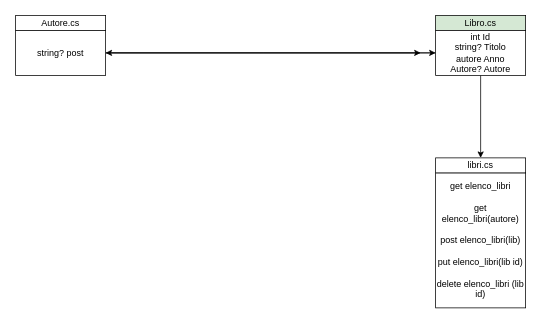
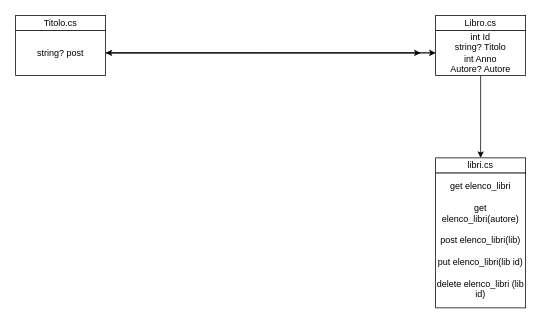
(60, 23) -> (60, 23)
(480, 23) -> (480, 23)
(480, 53) -> (480, 53)
